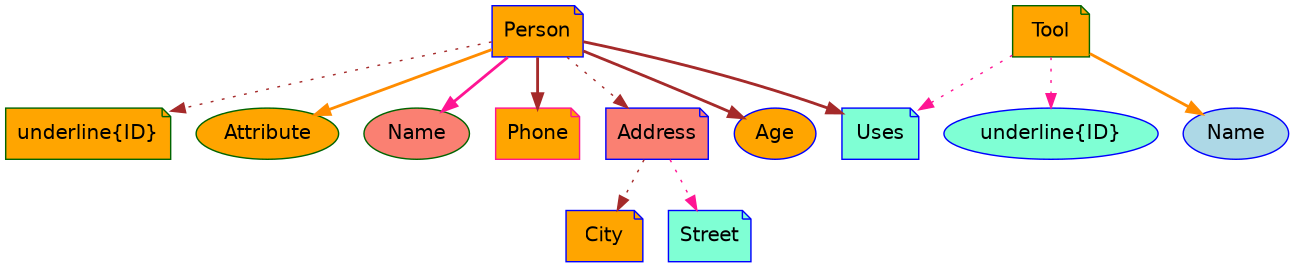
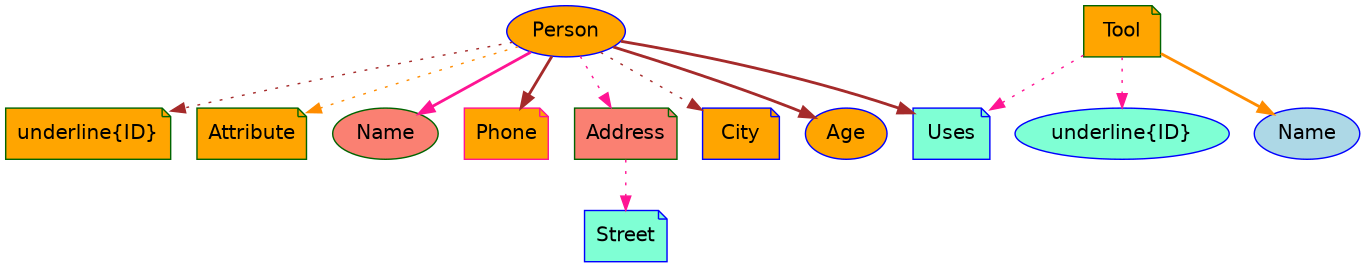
(538, 31) -> (566, 31)
(592, 78) -> (592, 76)
(410, 80) -> (419, 77)
(267, 134) -> (252, 134)
(657, 134) -> (626, 134)
(634, 179) -> (645, 78)
